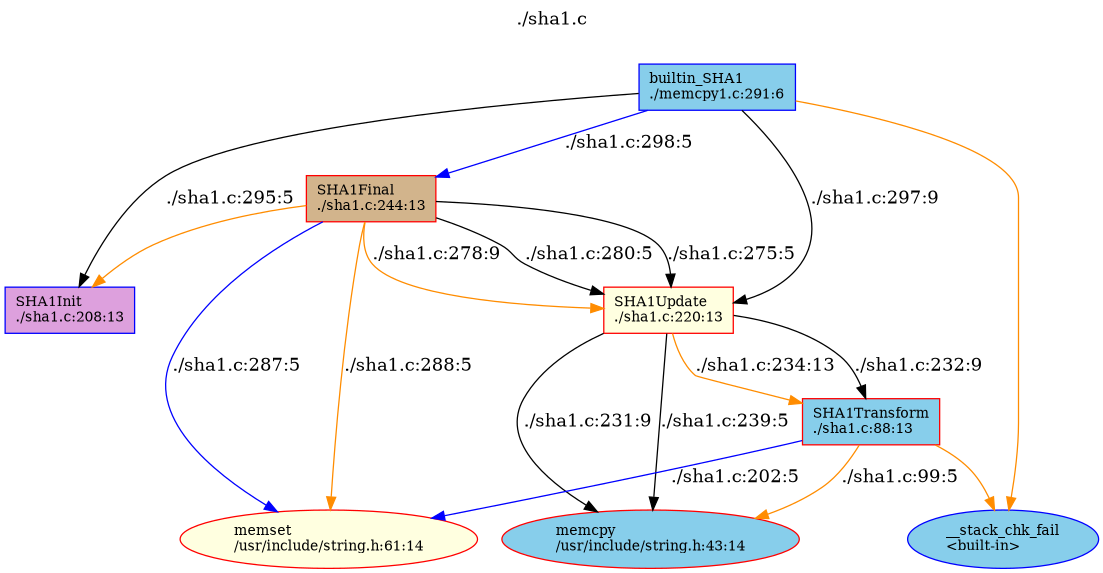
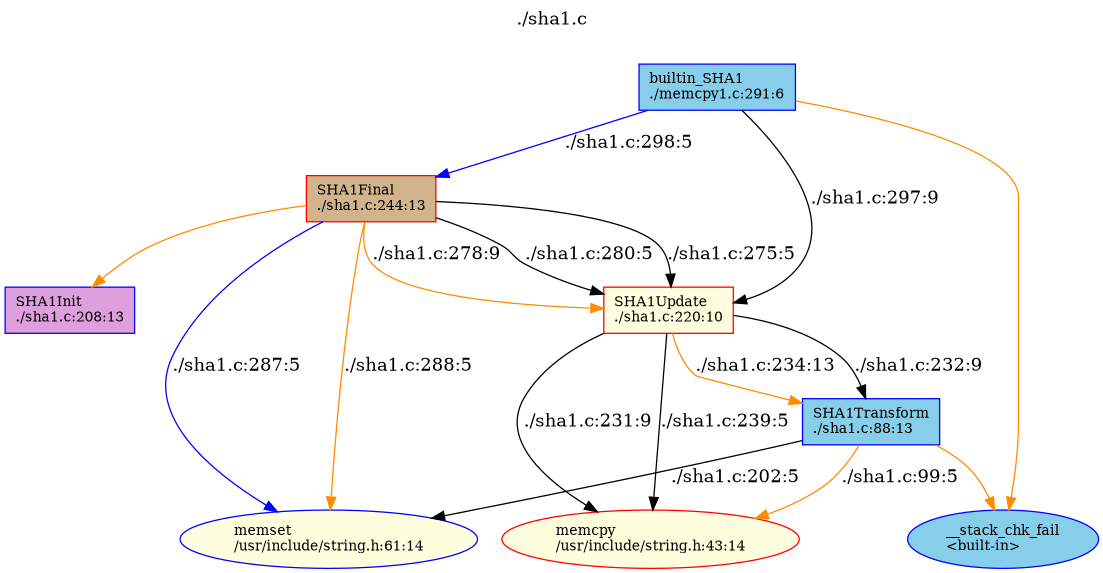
(335, 128) -> none
(669, 310) -> (669, 310)
(871, 422) -> (871, 422)
(624, 480) -> (624, 480)
(329, 539) -> (329, 539)
(651, 539) -> (651, 539)
